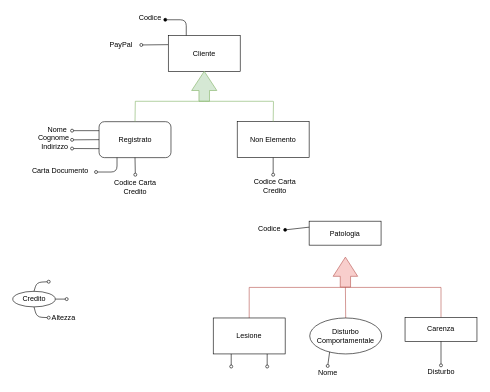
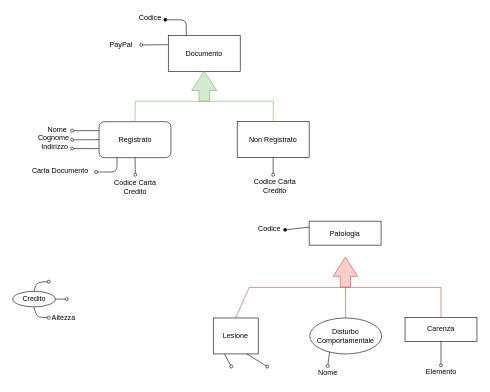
(204, 54) -> (204, 54)
(273, 140) -> (273, 140)
(249, 336) -> (236, 336)
(442, 372) -> (442, 372)
